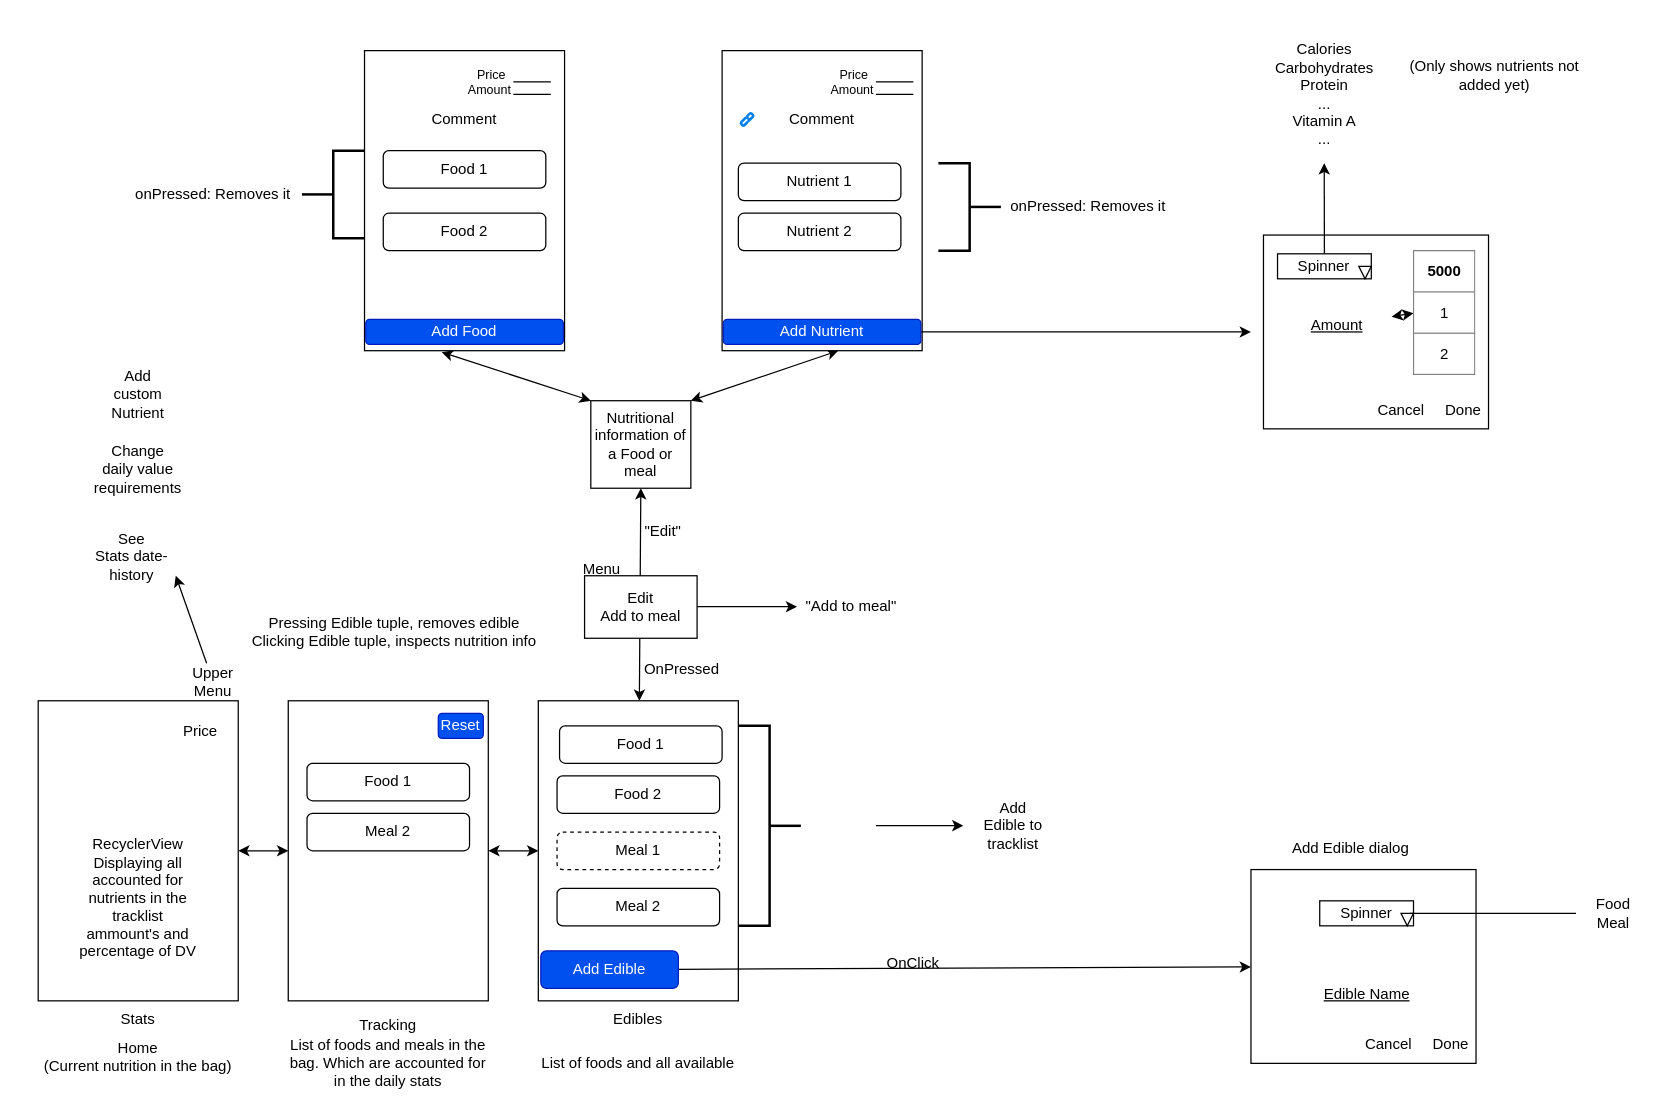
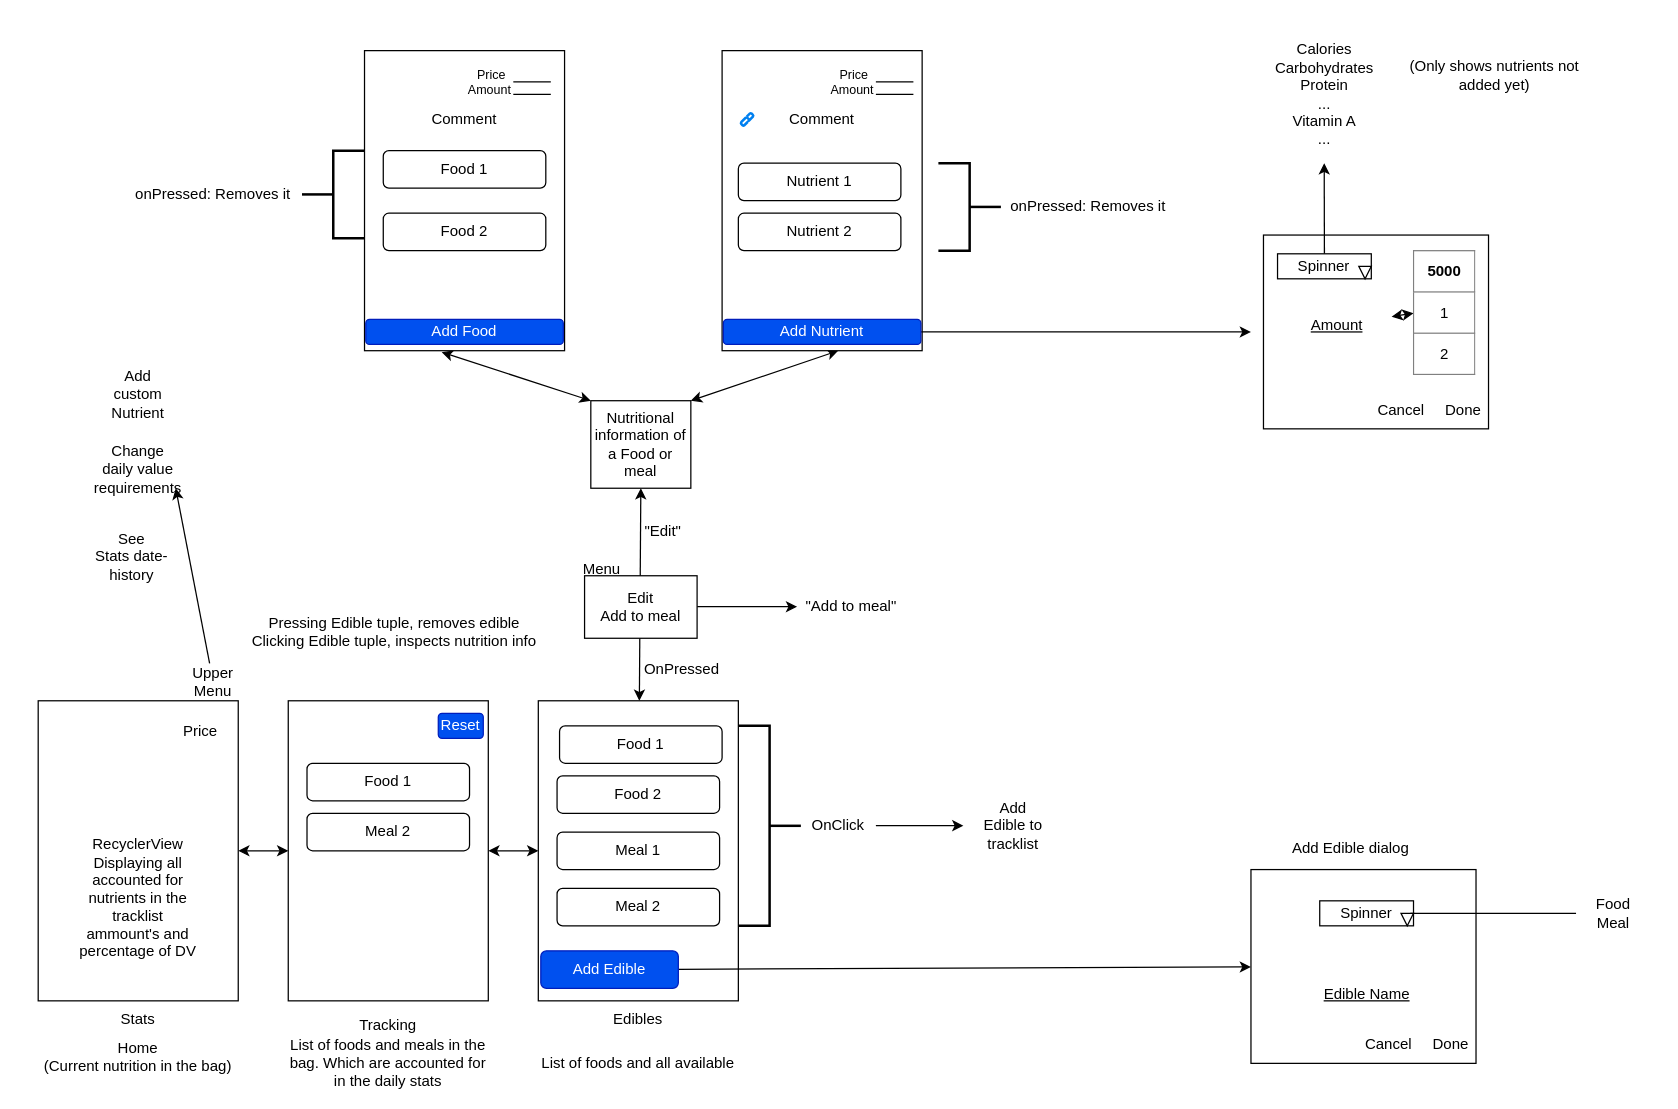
none -> (193, 580)
(192, 623) -> none
(638, 851) -> (638, 851)
(913, 963) -> (838, 826)
